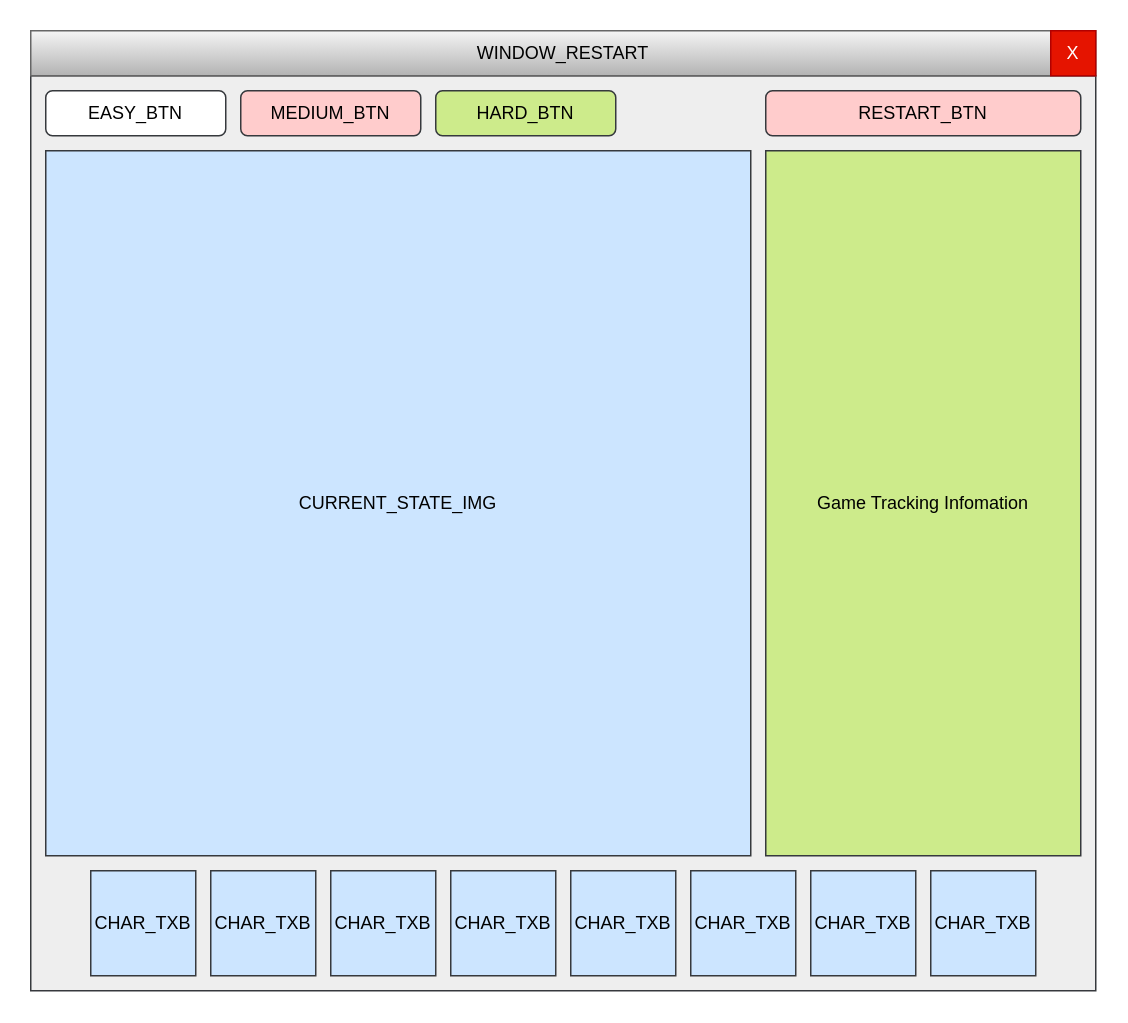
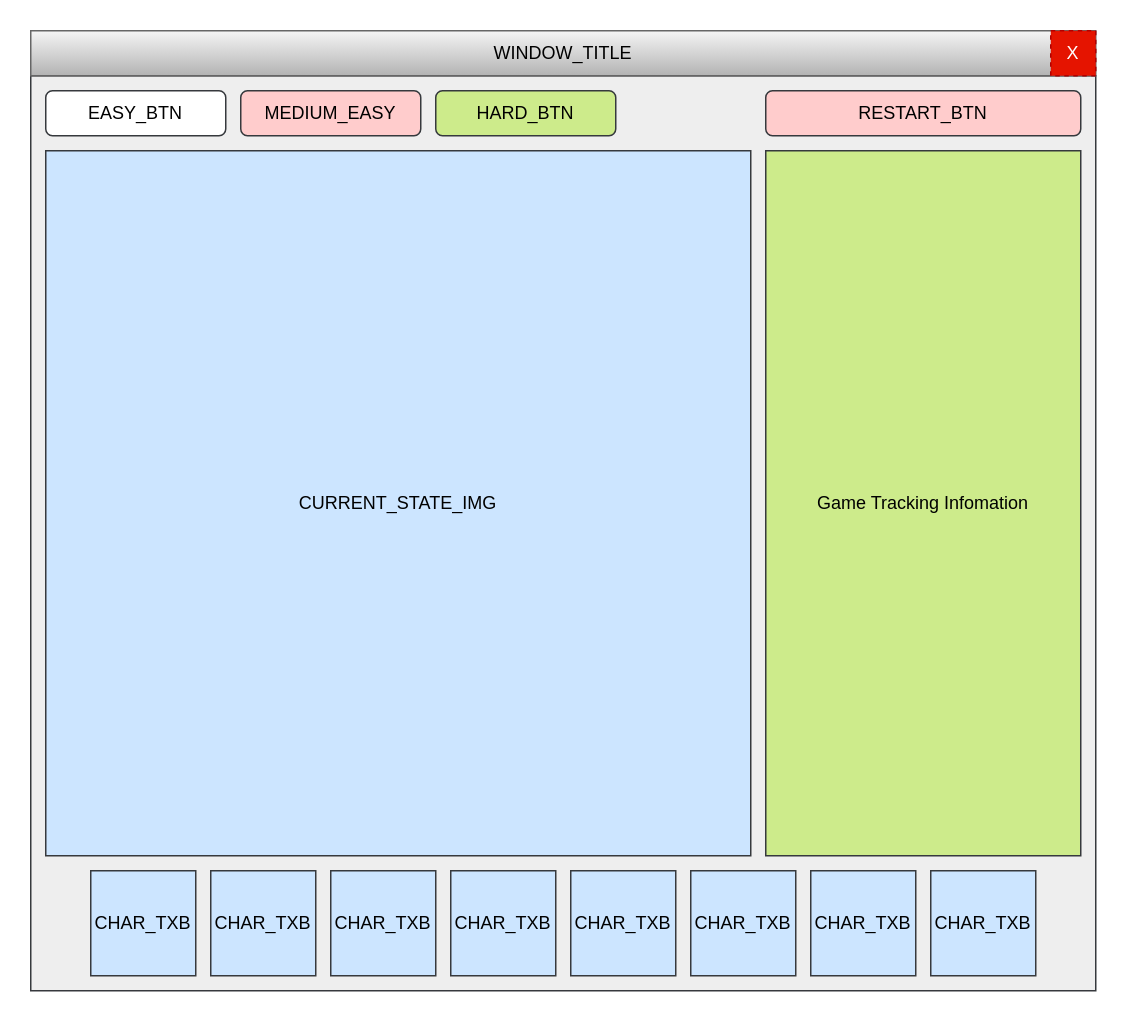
(563, 53) -> (563, 53)
(1073, 53) -> (1073, 53)
(331, 113) -> (331, 113)
